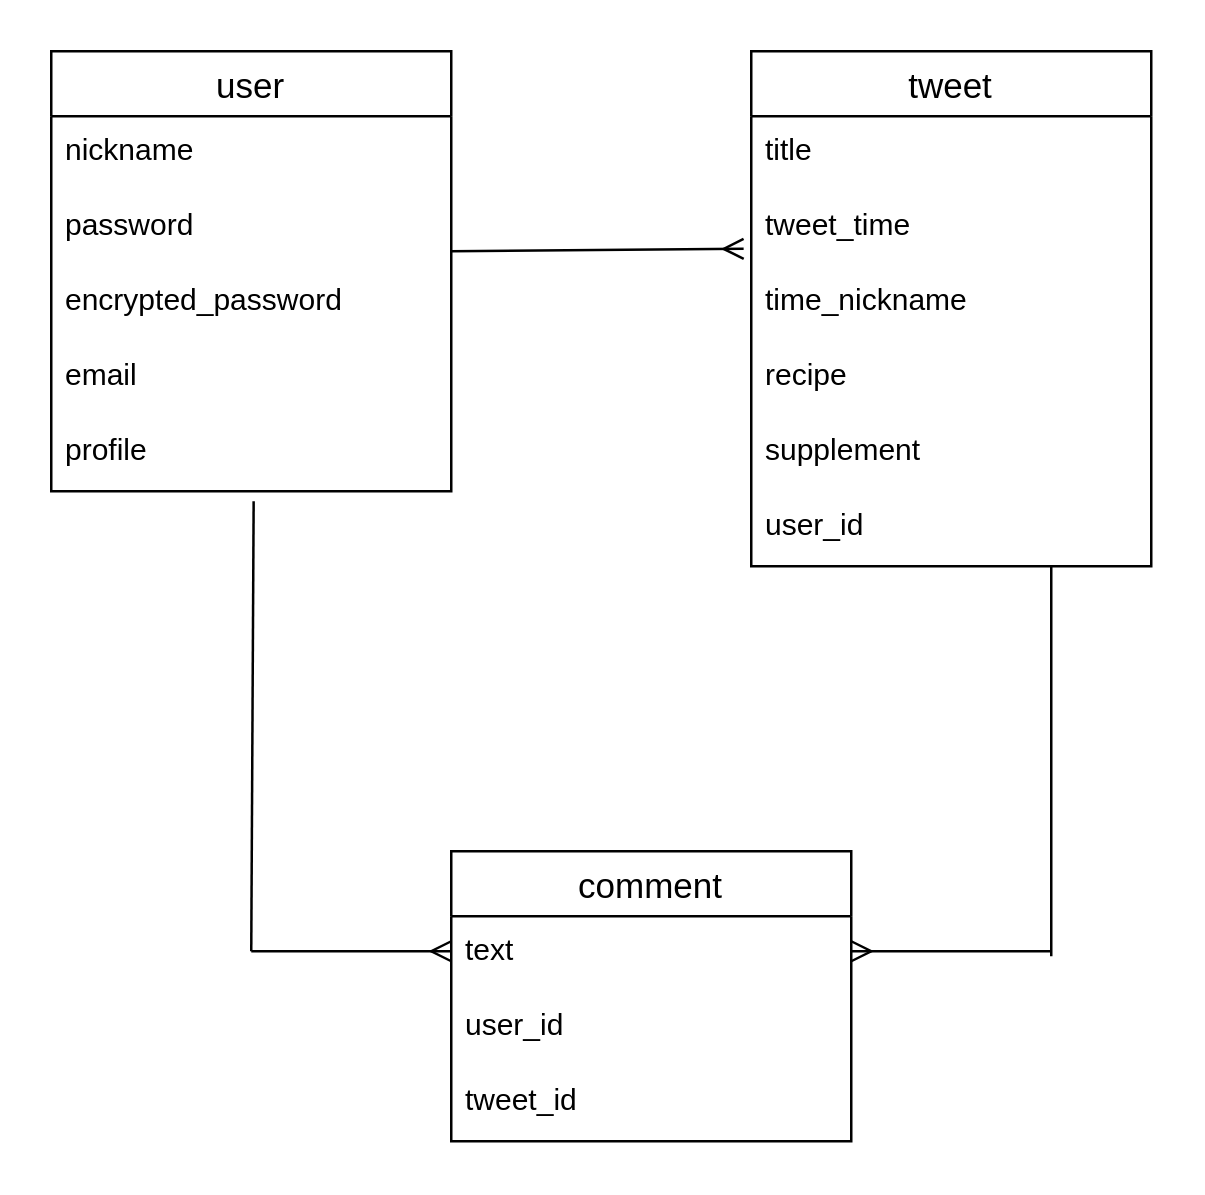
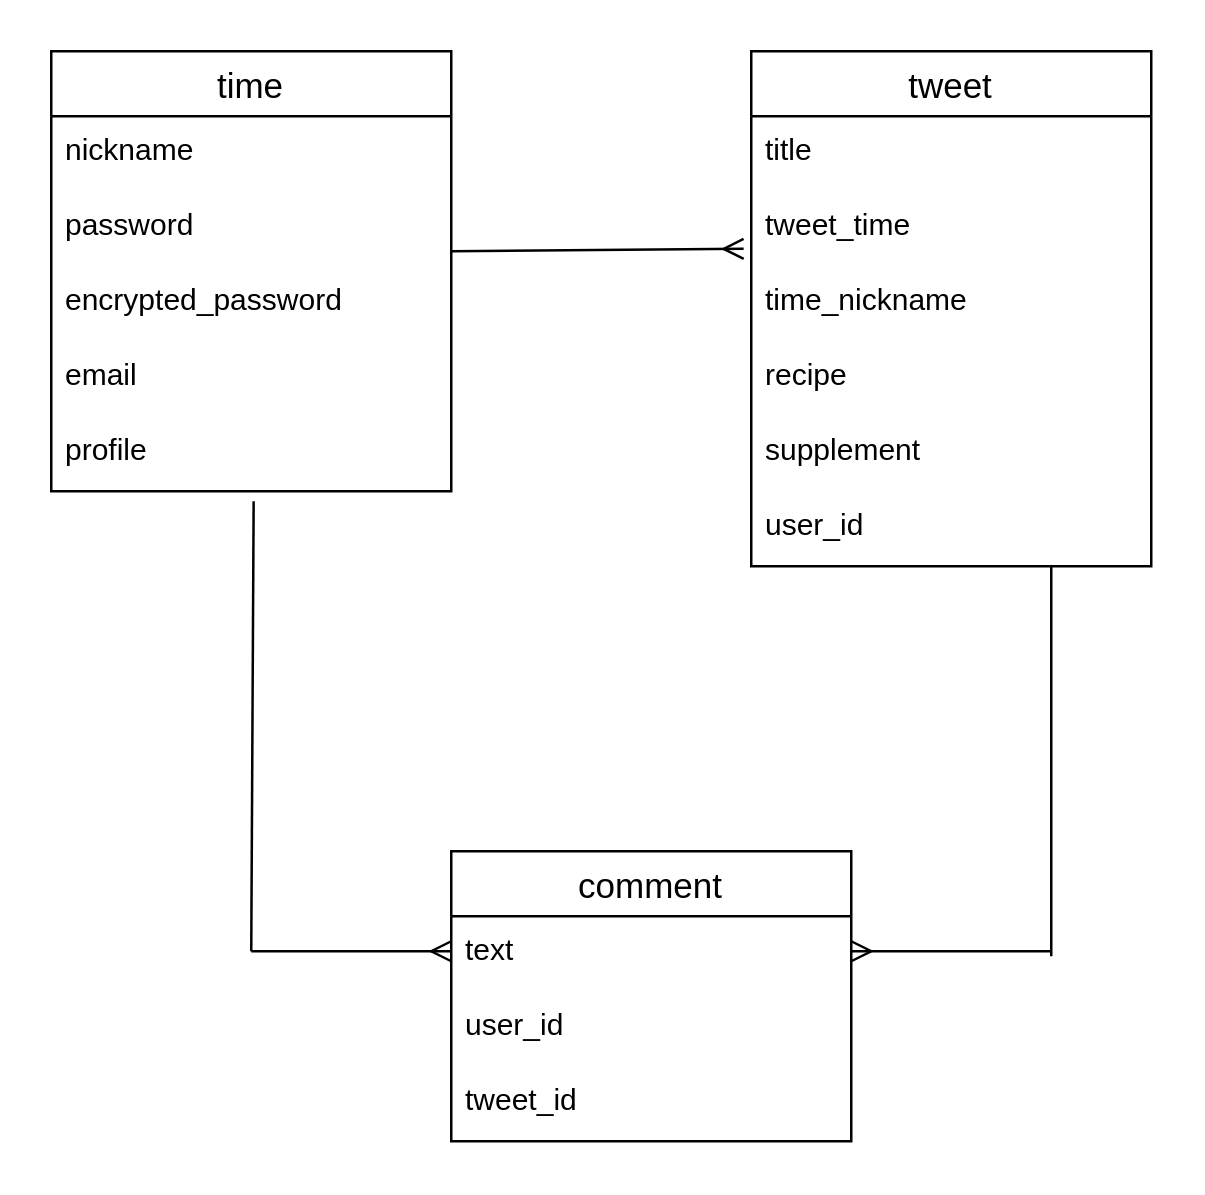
(250, 86) -> (250, 86)
